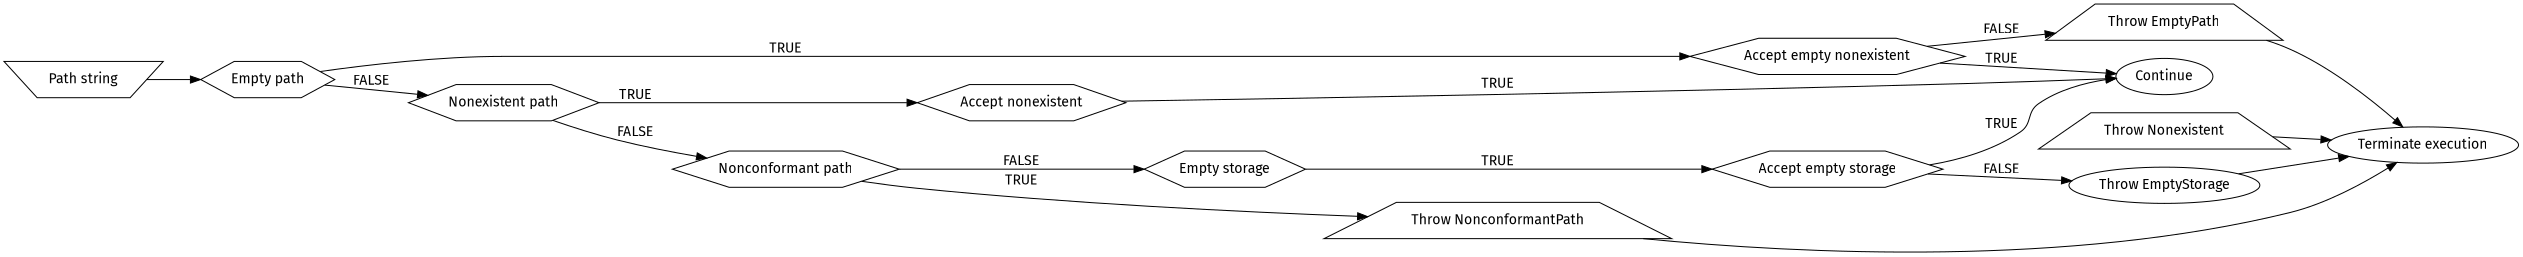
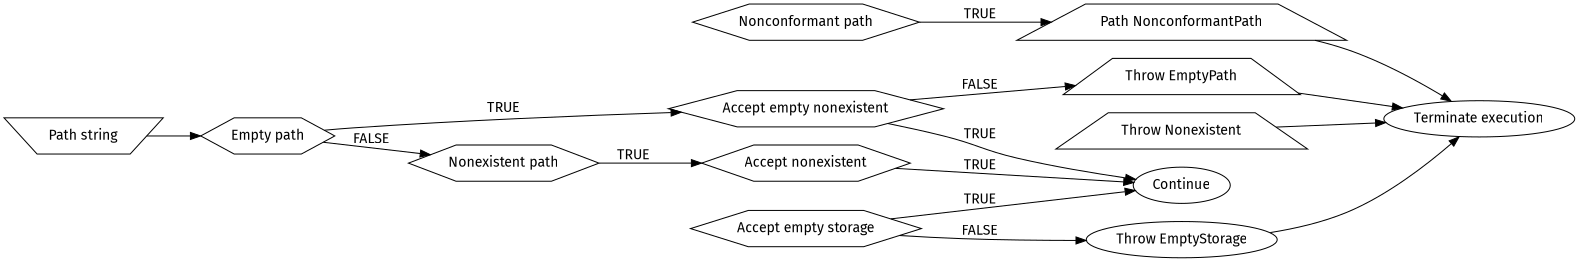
(624, 142) -> none
(1225, 169) -> none
(1498, 221) -> (1182, 22)
